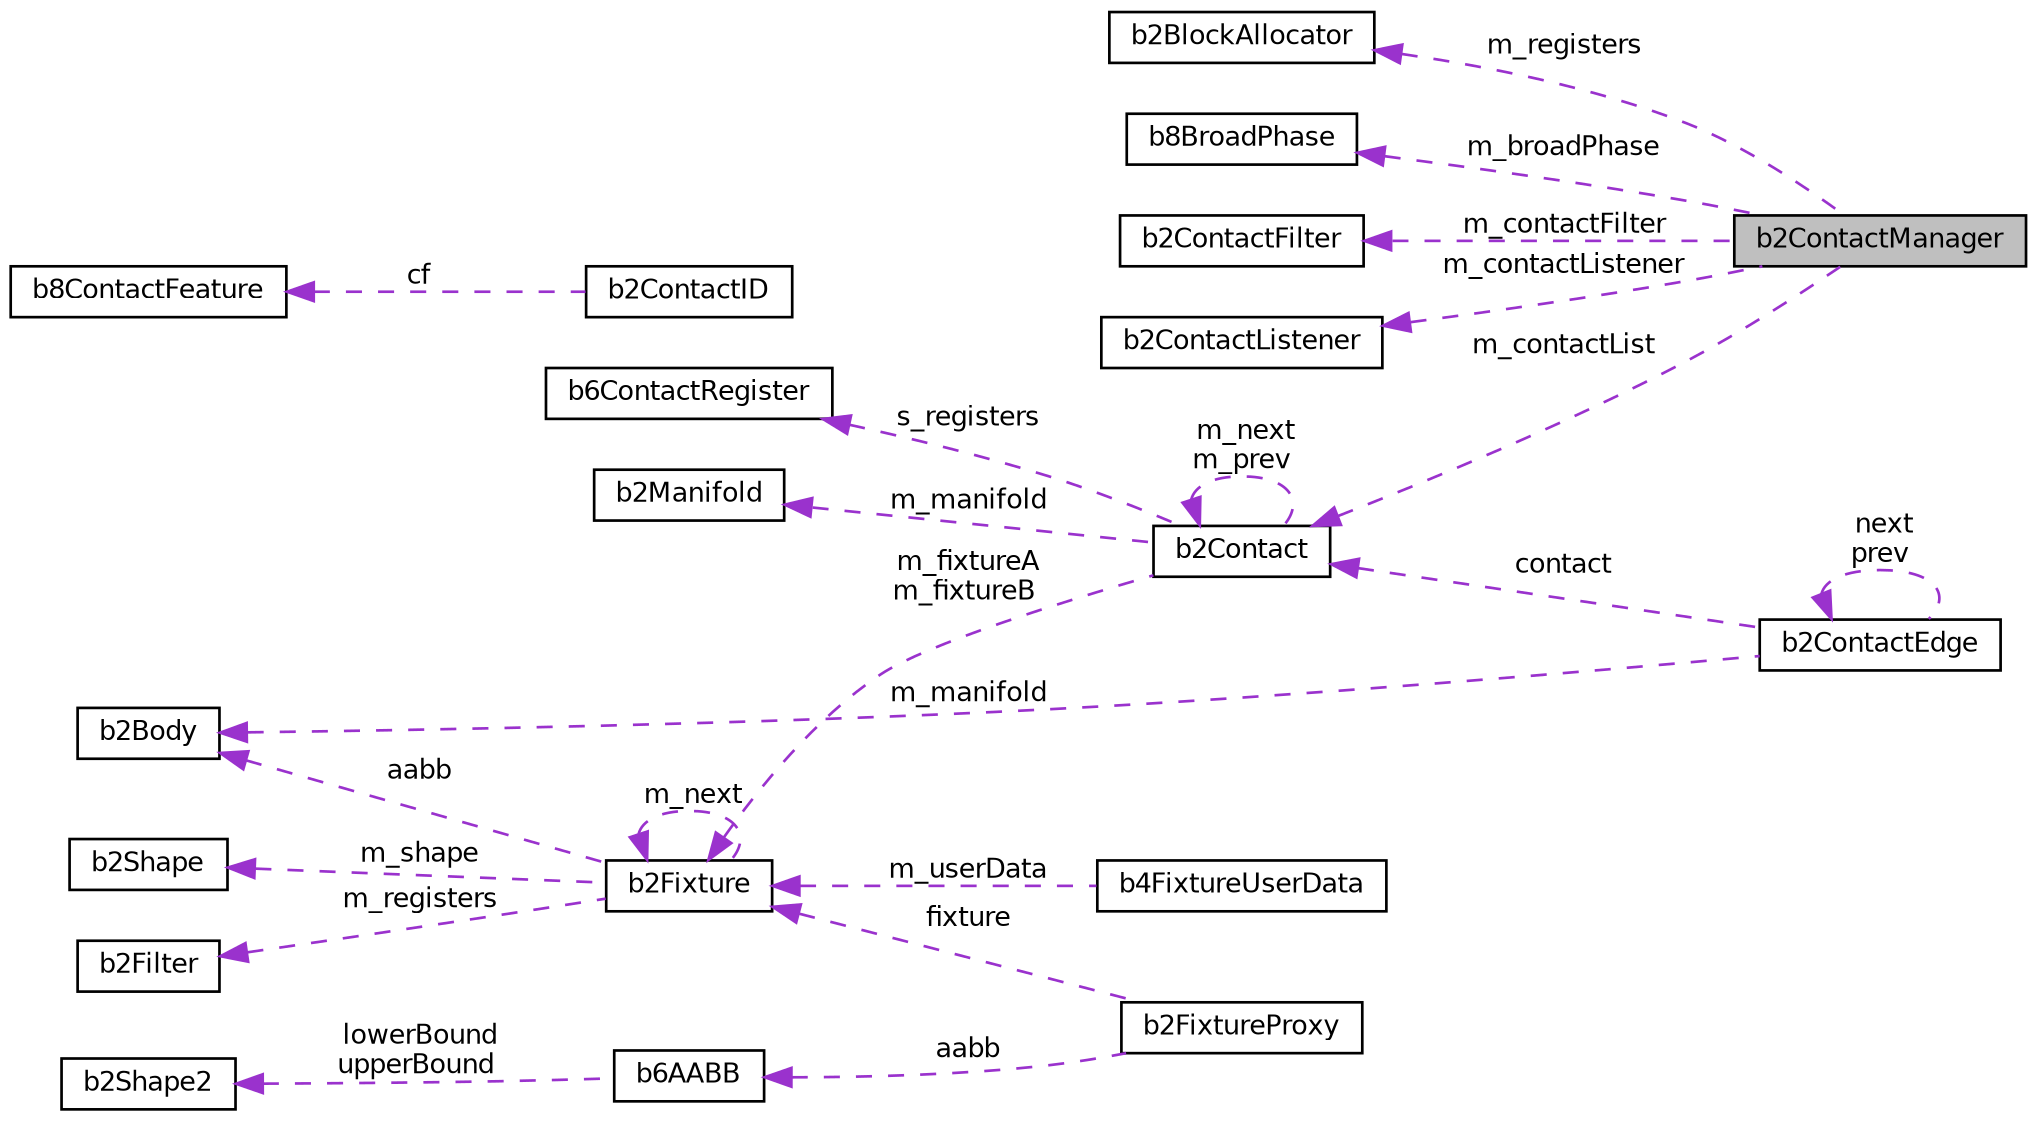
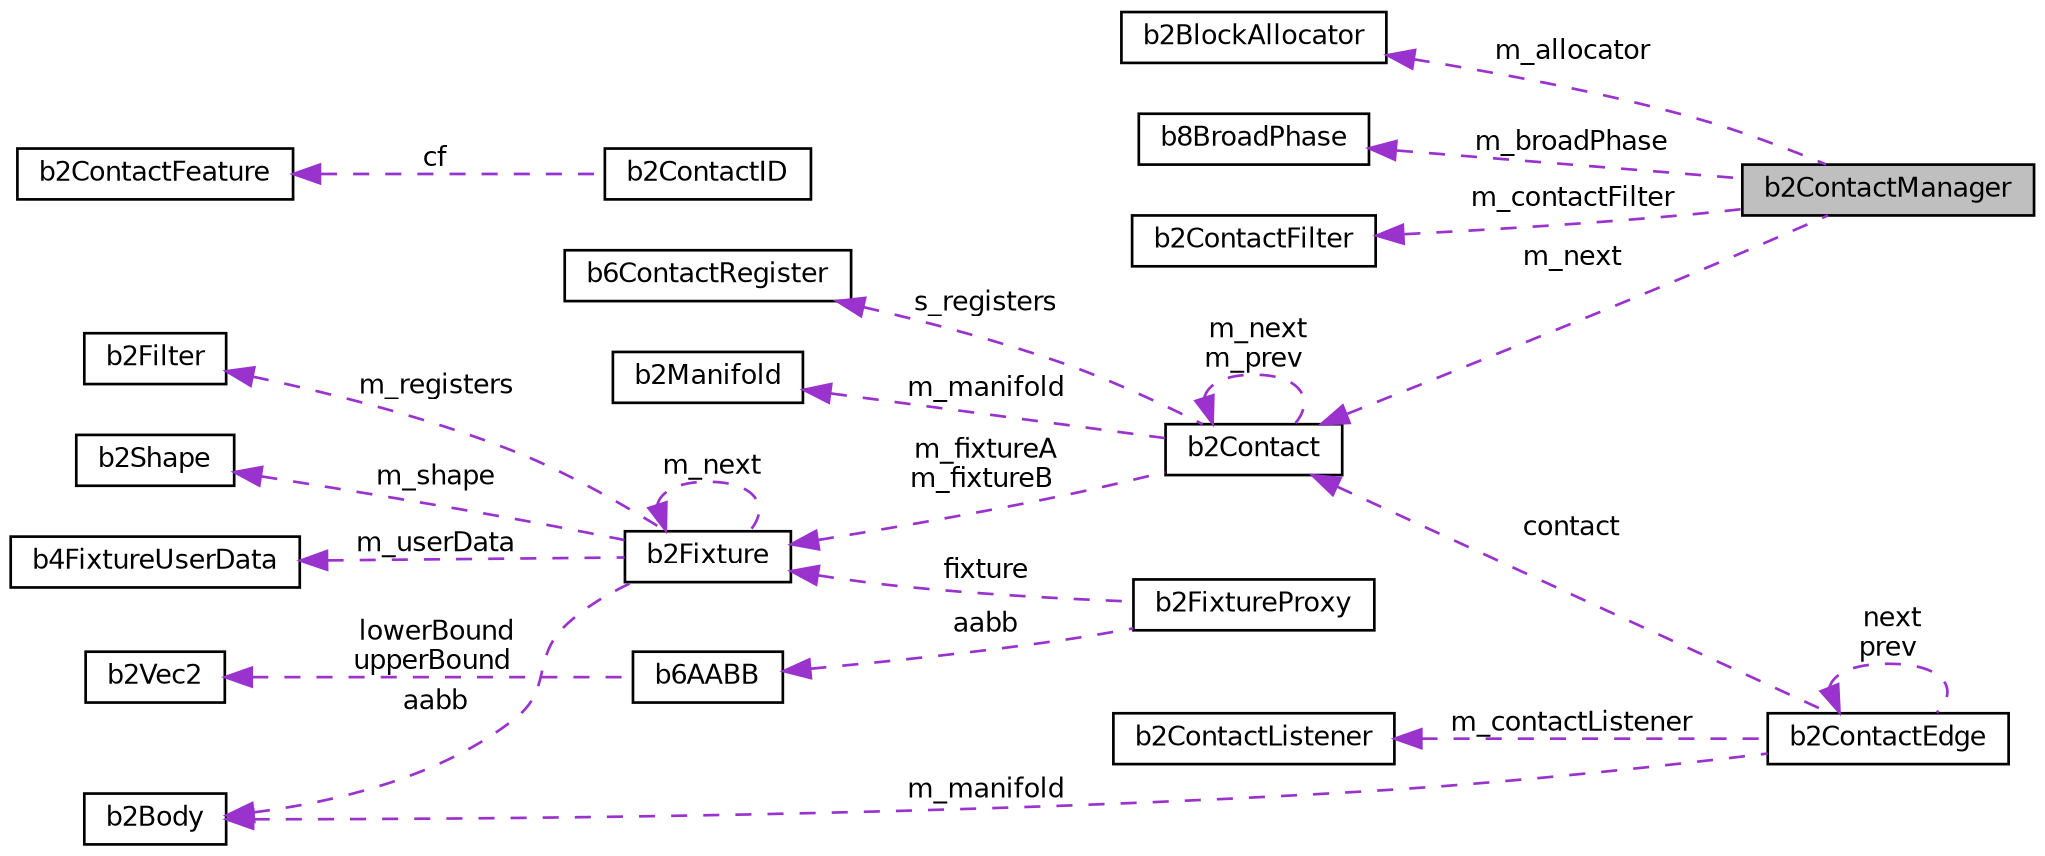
(1560, 47) -> (1568, 52)
(149, 292) -> (155, 174)
(1587, 297) -> (1594, 739)
(1560, 347) -> (1568, 258)
(948, 886) -> (476, 559)
(149, 1084) -> (155, 677)
